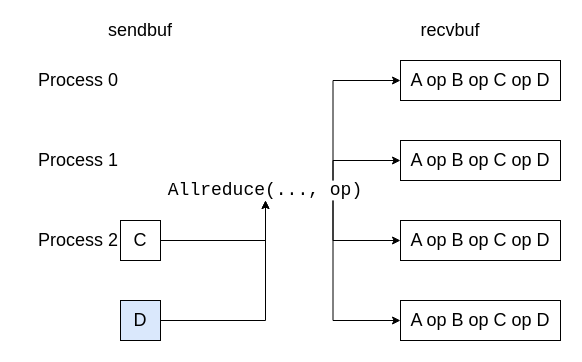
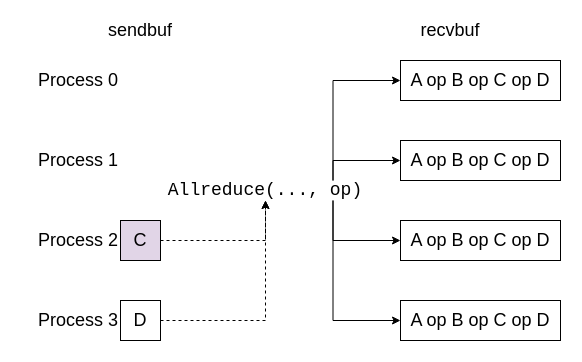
(141, 241) -> (141, 241)
(212, 241) -> (212, 241)
none -> (71, 321)
(141, 321) -> (141, 321)
(253, 321) -> (253, 321)
